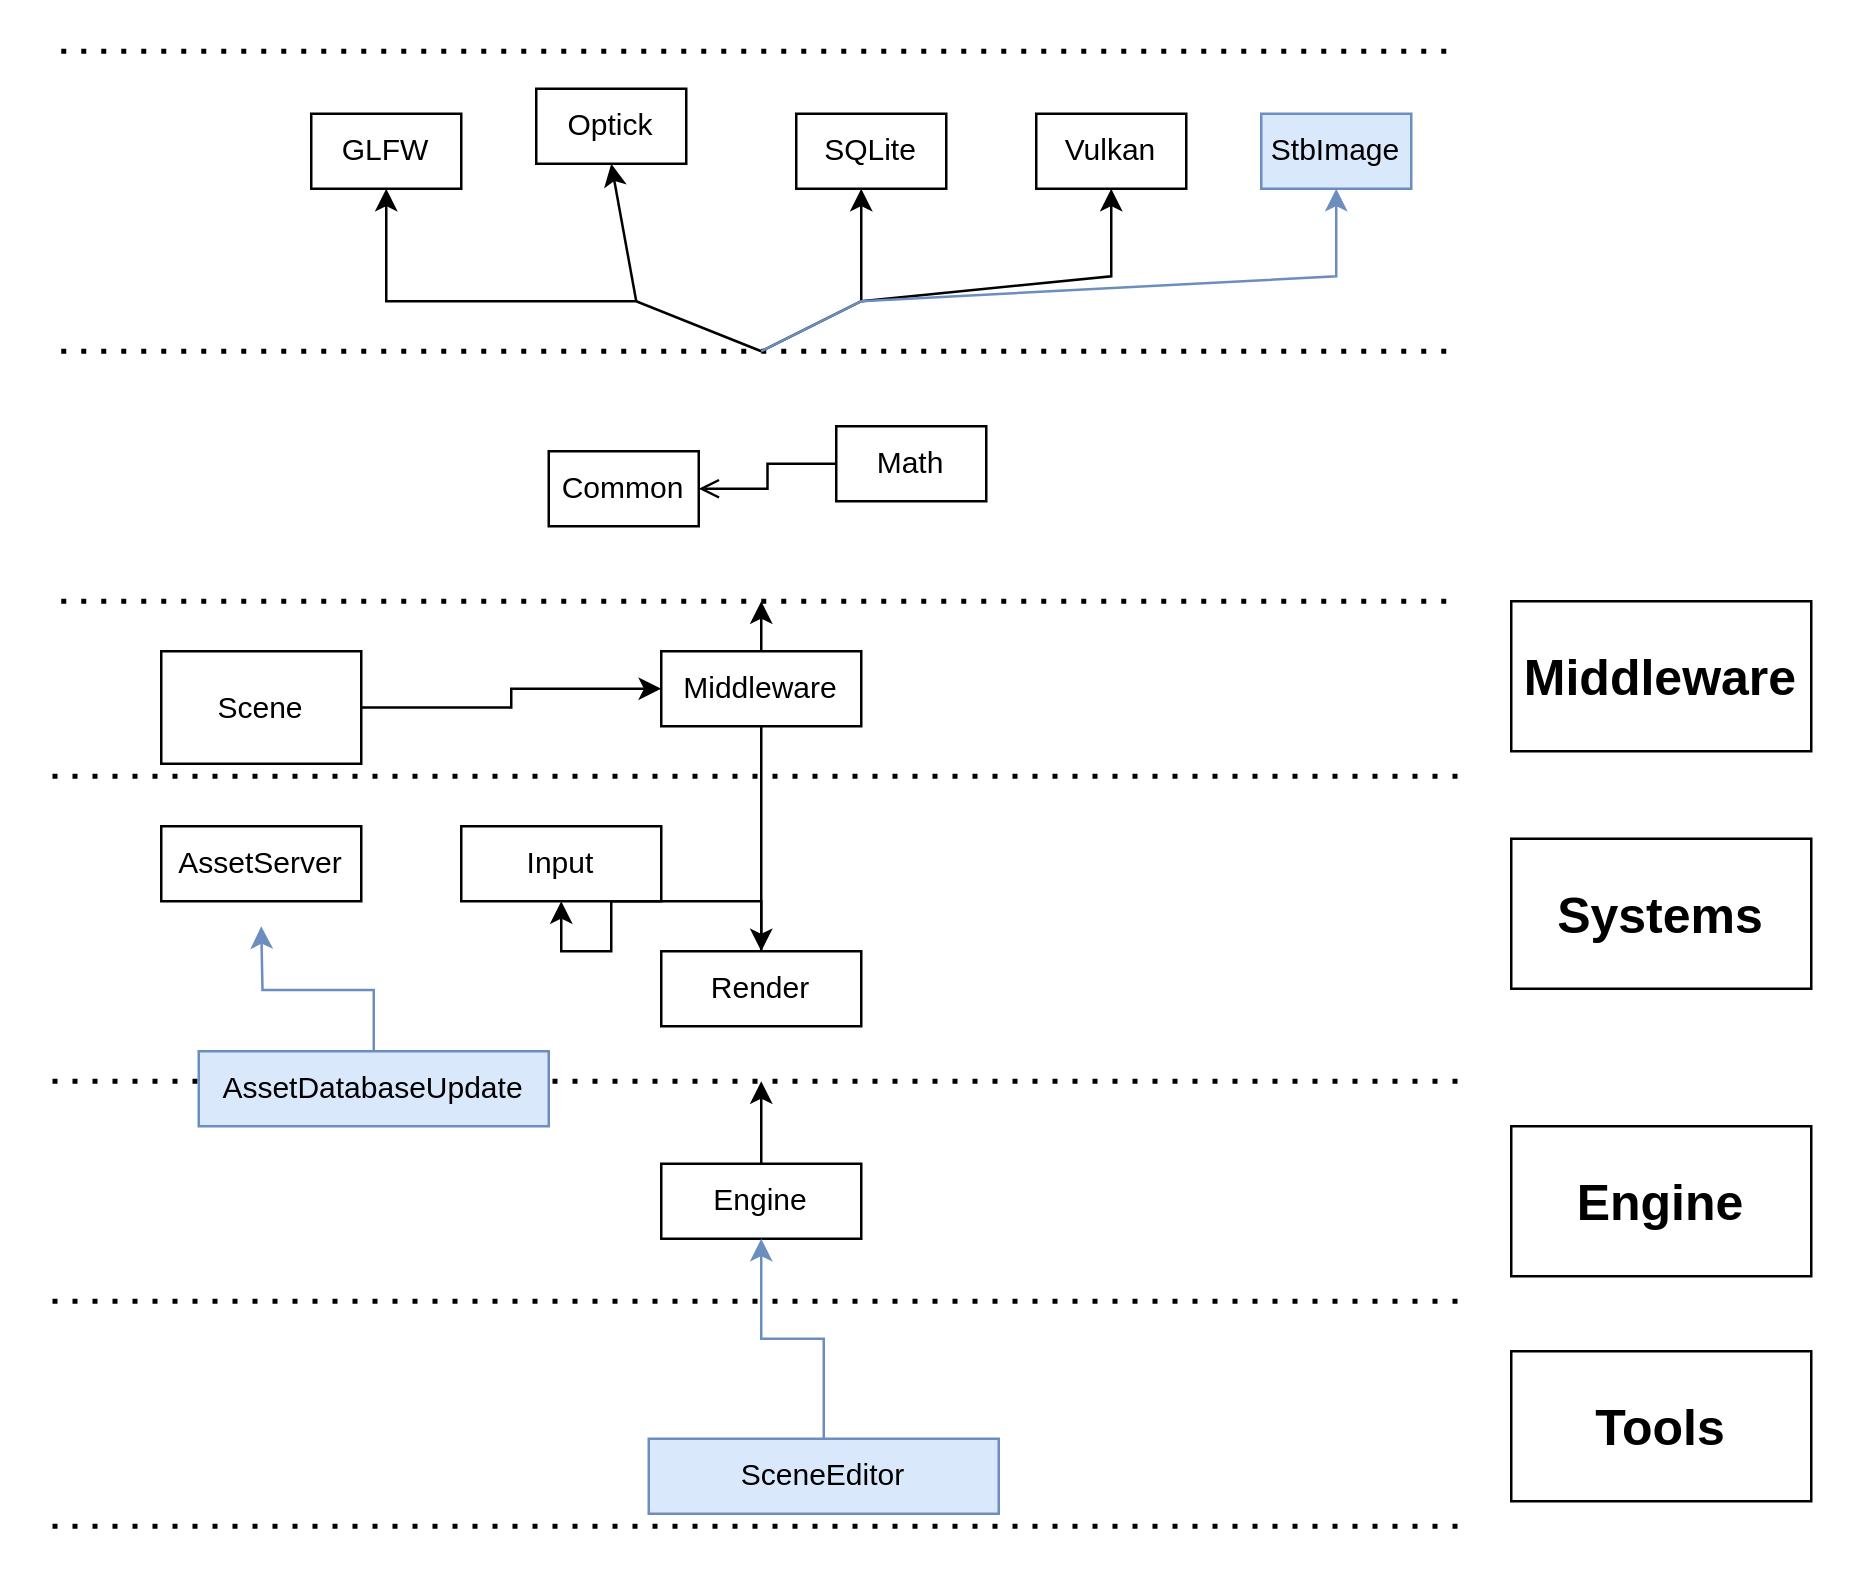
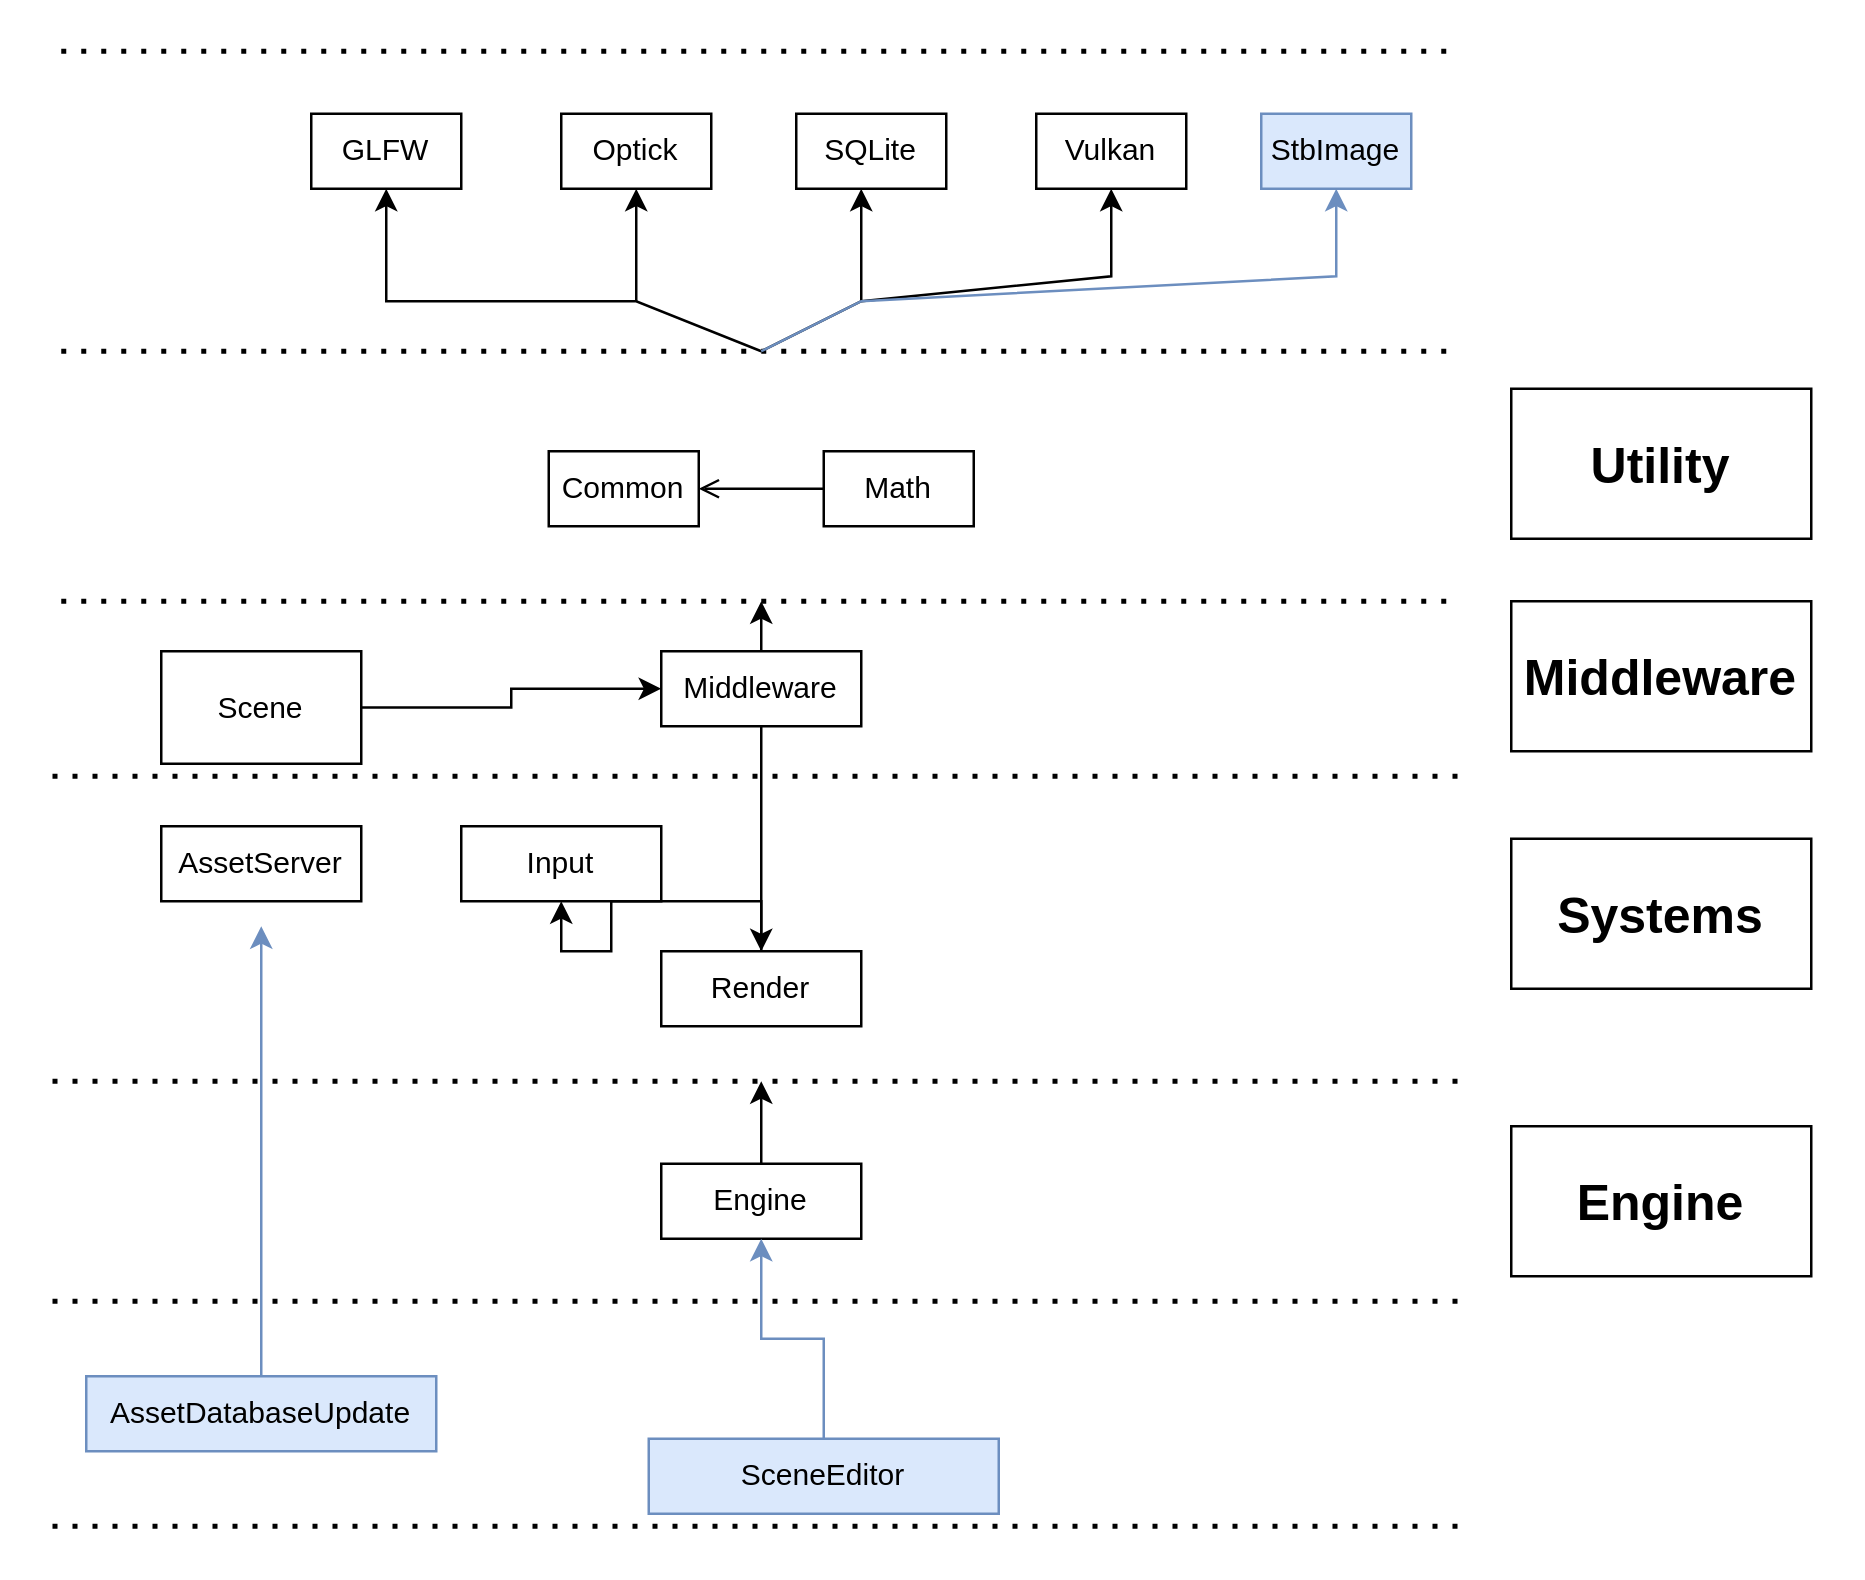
(611, 126) -> (636, 151)
(911, 464) -> (899, 489)
none -> (1661, 464)
(374, 1089) -> (261, 1414)
(1661, 1426) -> none
